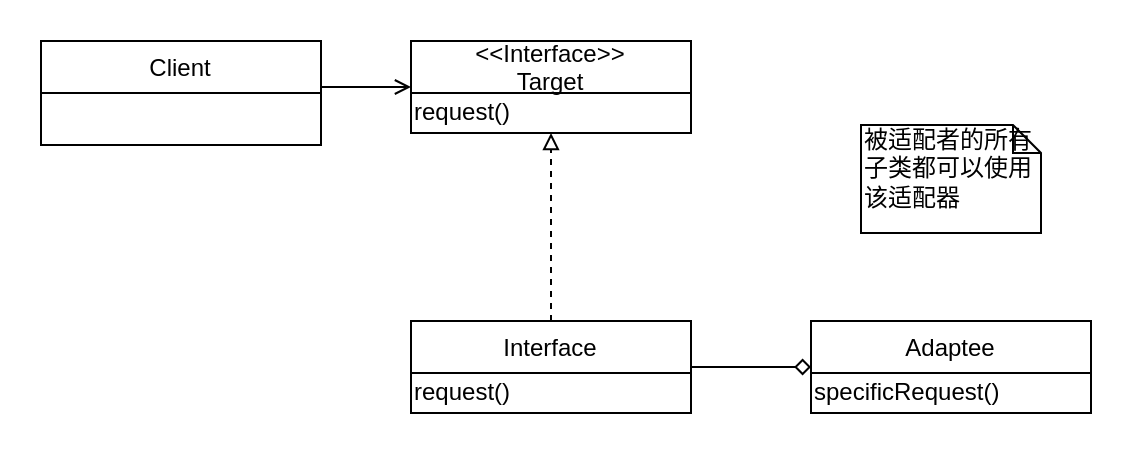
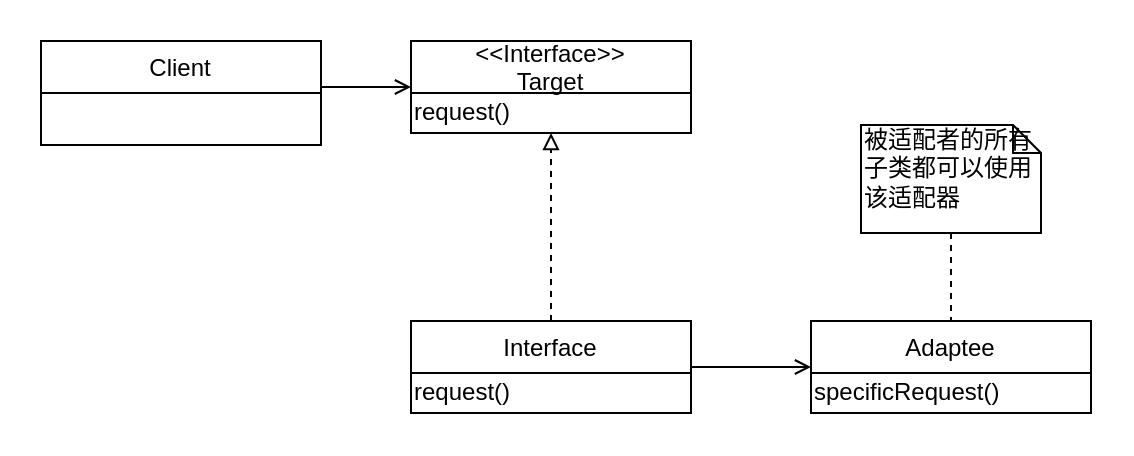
none -> (951, 275)
(795, 367) -> (800, 367)
